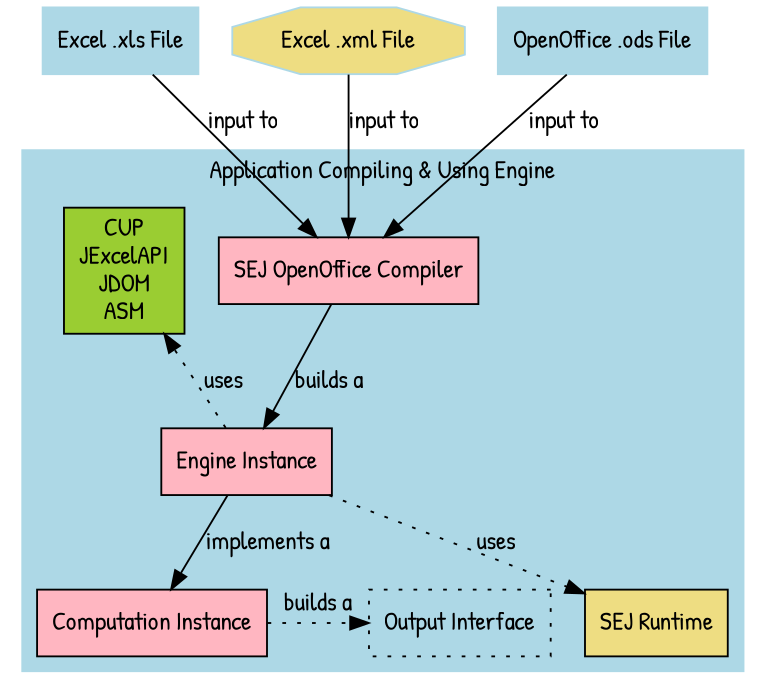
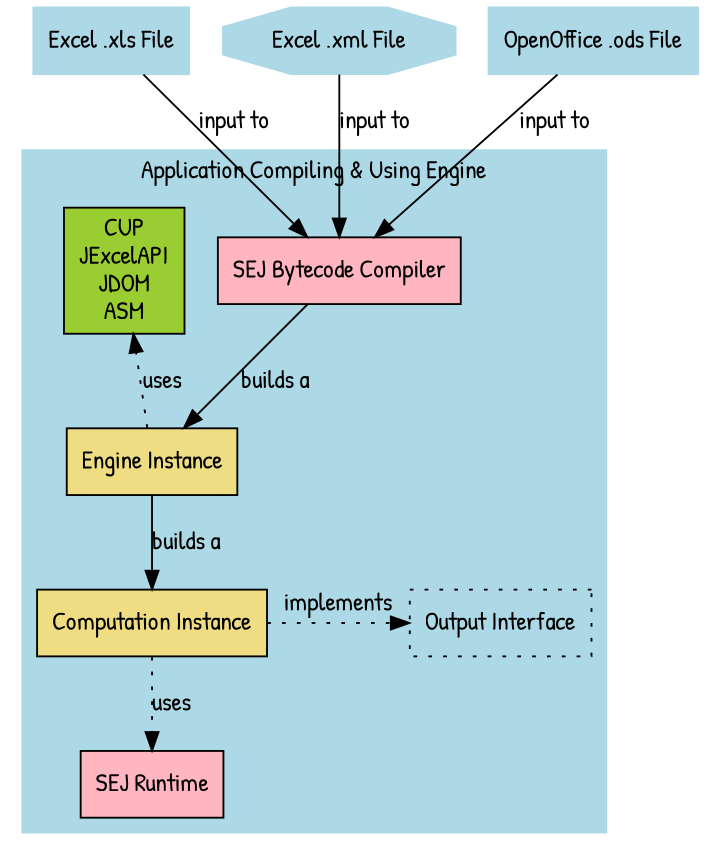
(349, 41) -> (339, 41)
(349, 271) -> (339, 271)
(247, 462) -> (152, 462)
(448, 541) -> (152, 694)
(268, 542) -> (186, 542)
(318, 604) -> (338, 604)
(152, 623) -> (152, 623)
(656, 623) -> (152, 784)
